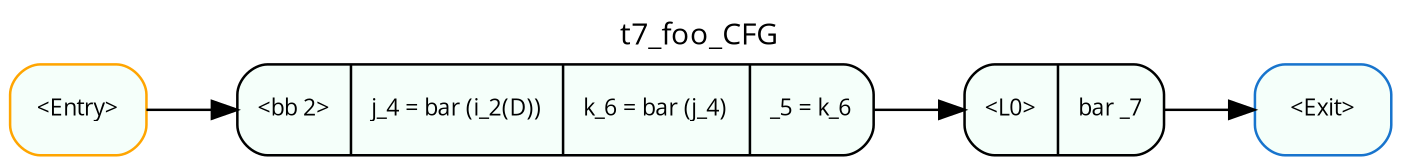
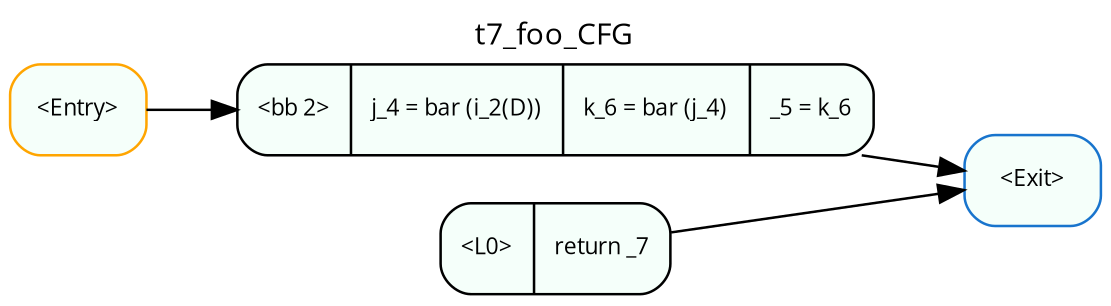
(1111, 109) -> (602, 247)
(907, 110) -> (900, 161)
